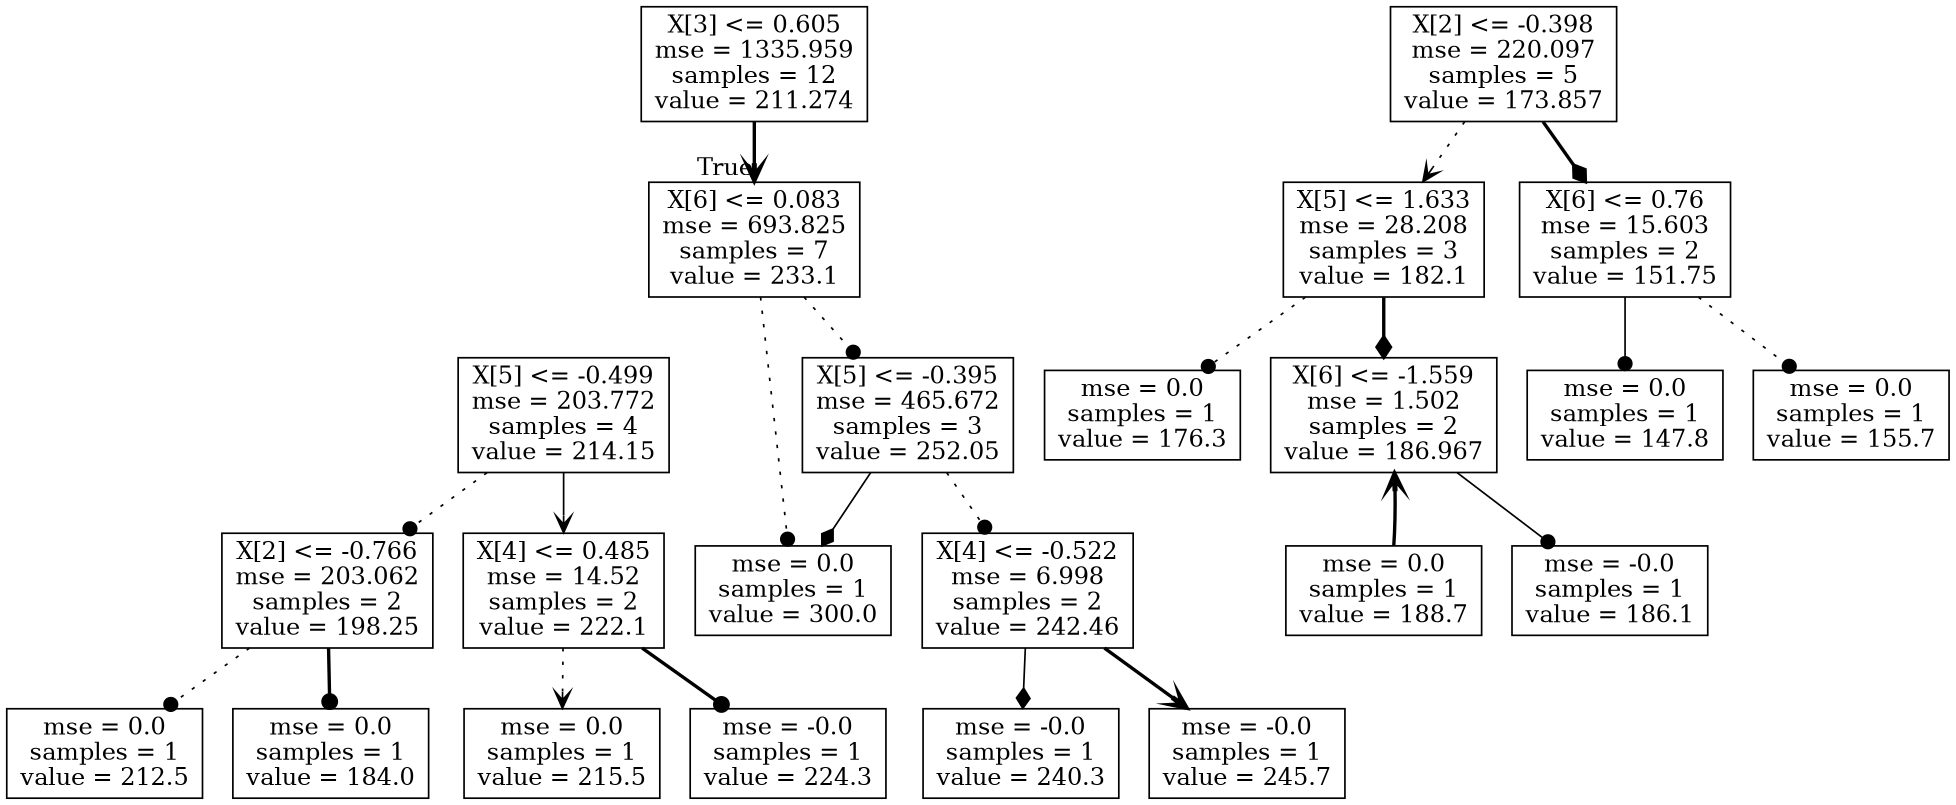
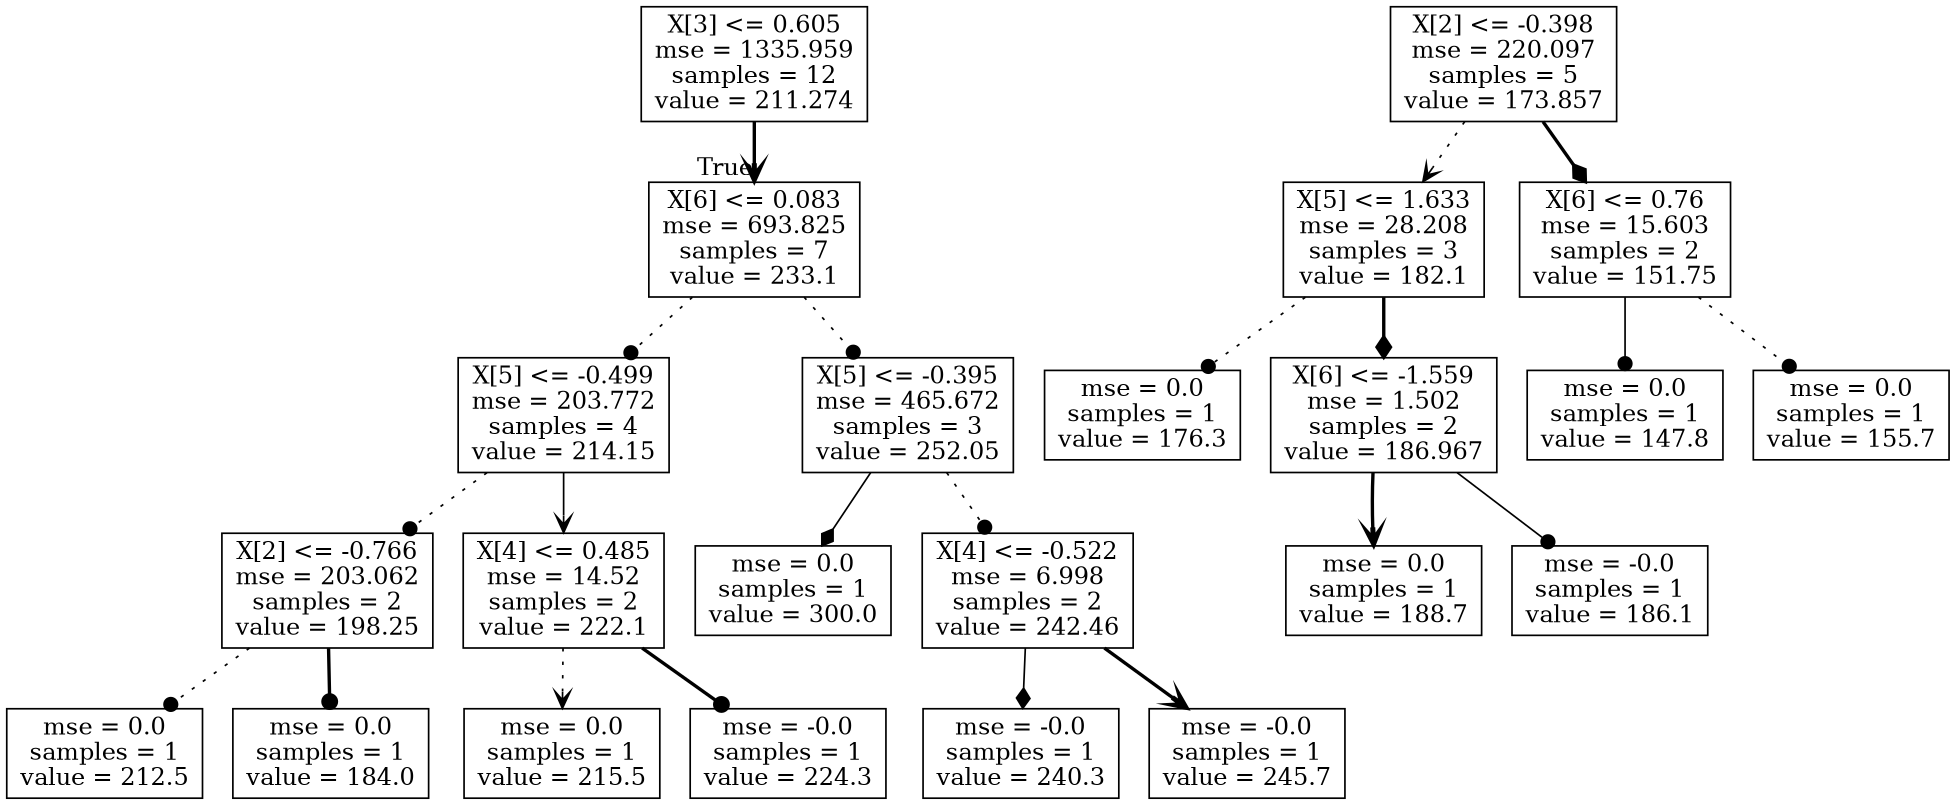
(774, 415) -> (664, 323)
(1395, 518) -> (1372, 501)
